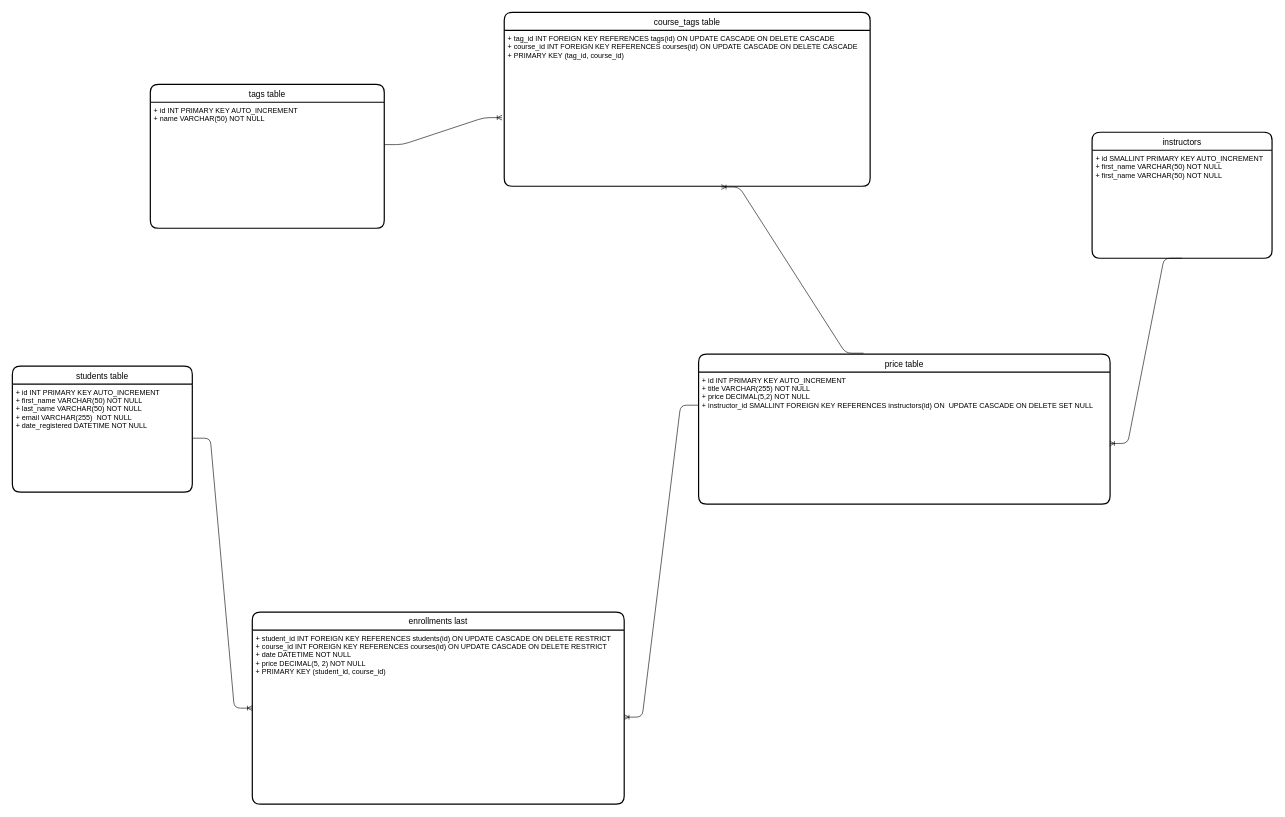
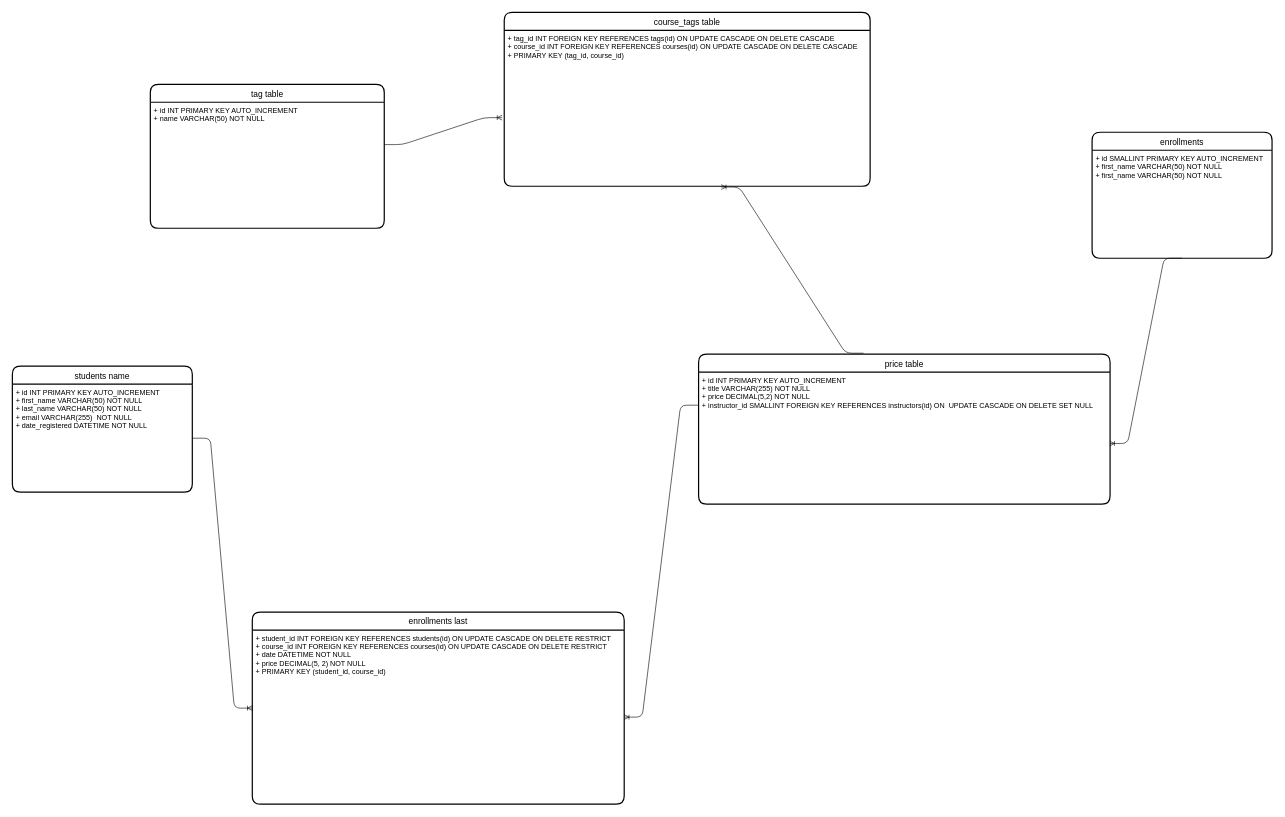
(267, 94) -> (267, 94)
(1182, 142) -> (1182, 142)
(102, 376) -> (102, 376)
